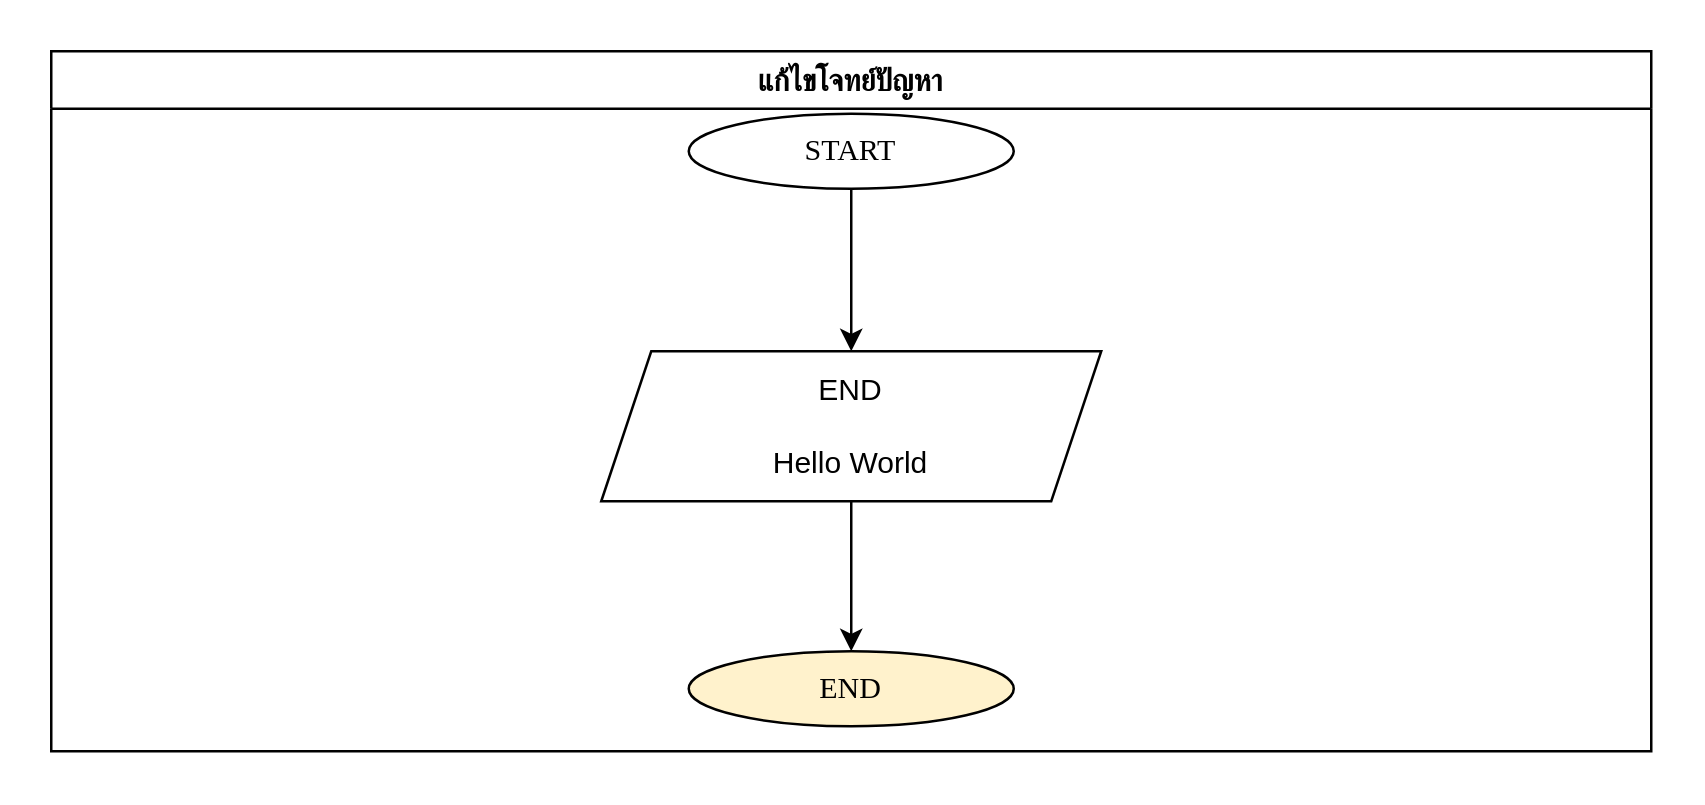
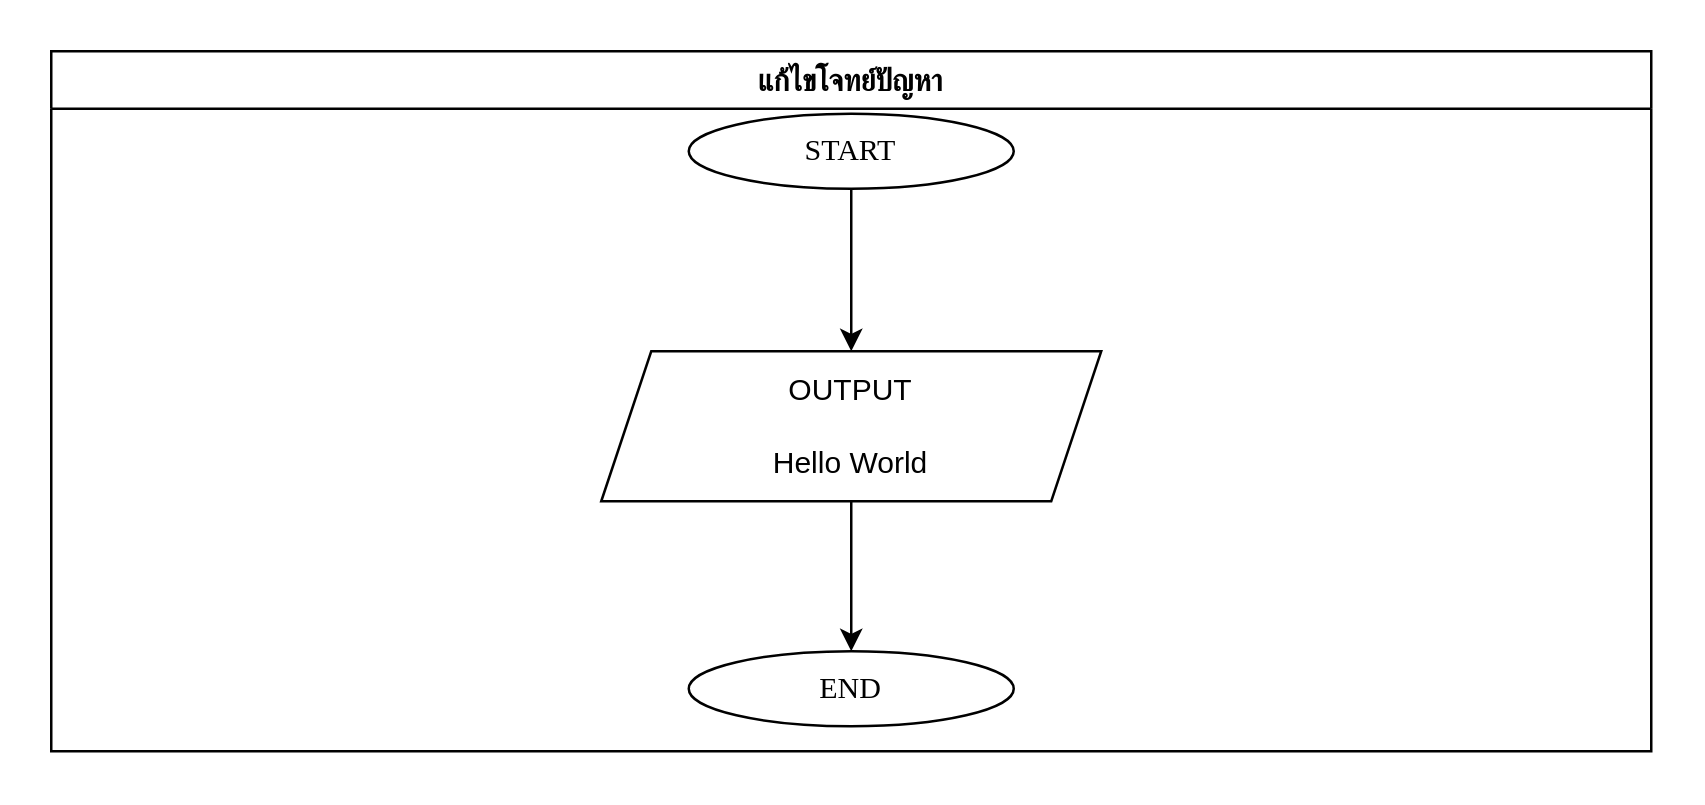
(851, 426) -> (851, 426)
(851, 689) -> (851, 689)
